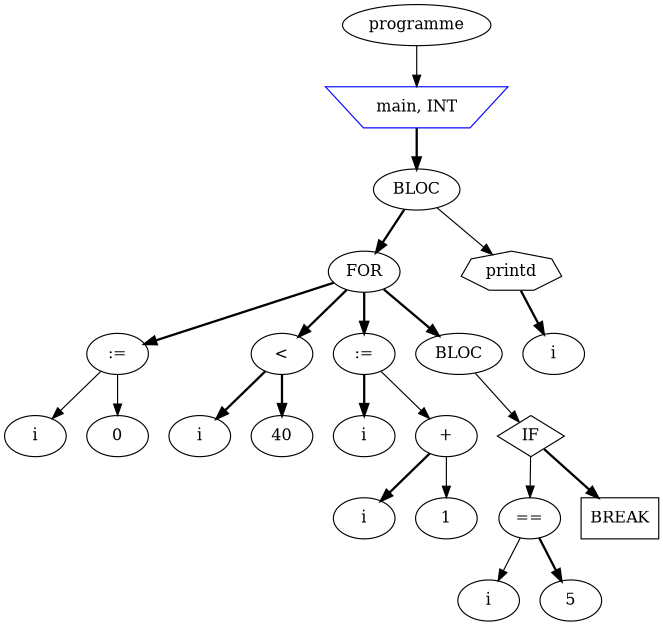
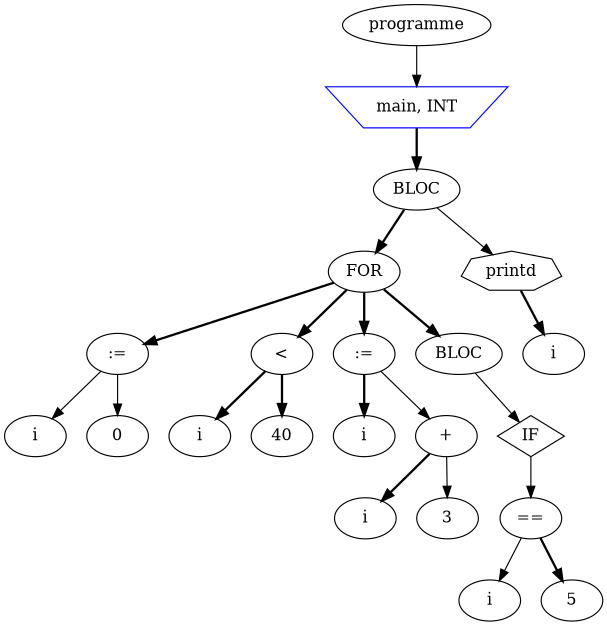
(446, 518) -> (448, 518)
(620, 518) -> none
